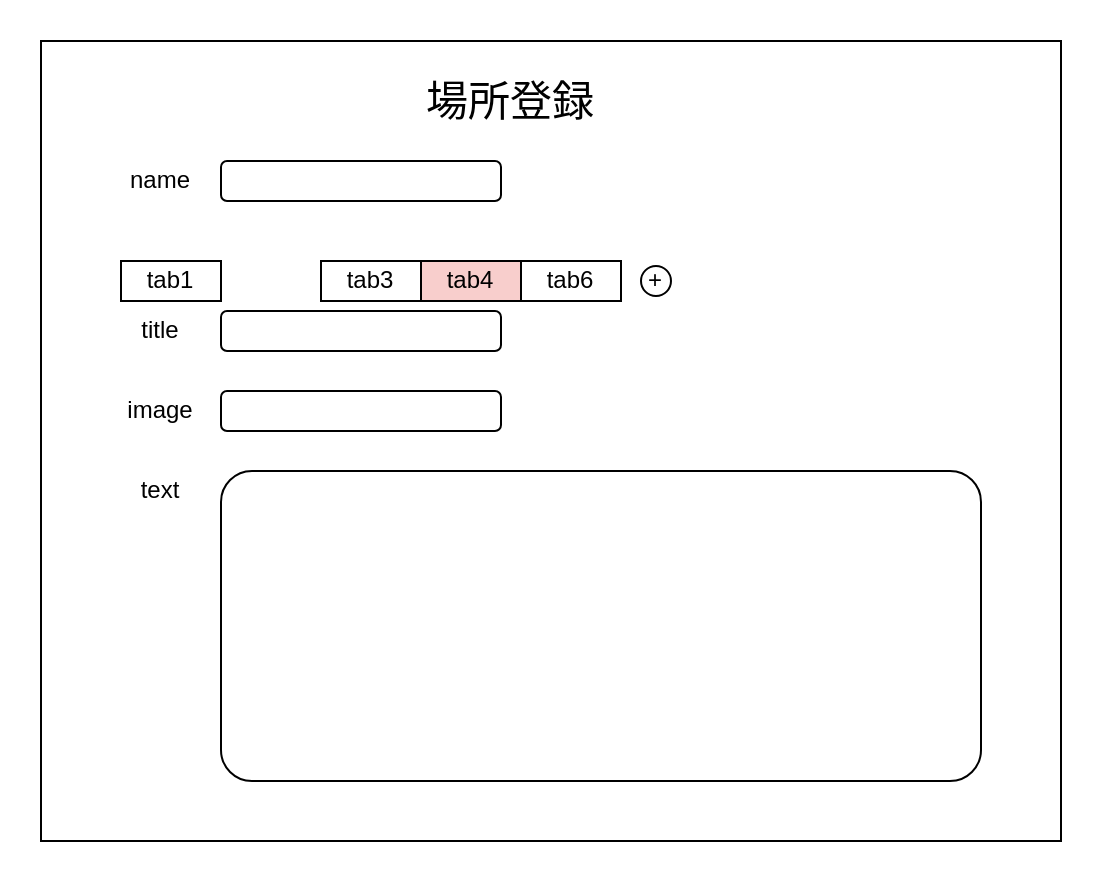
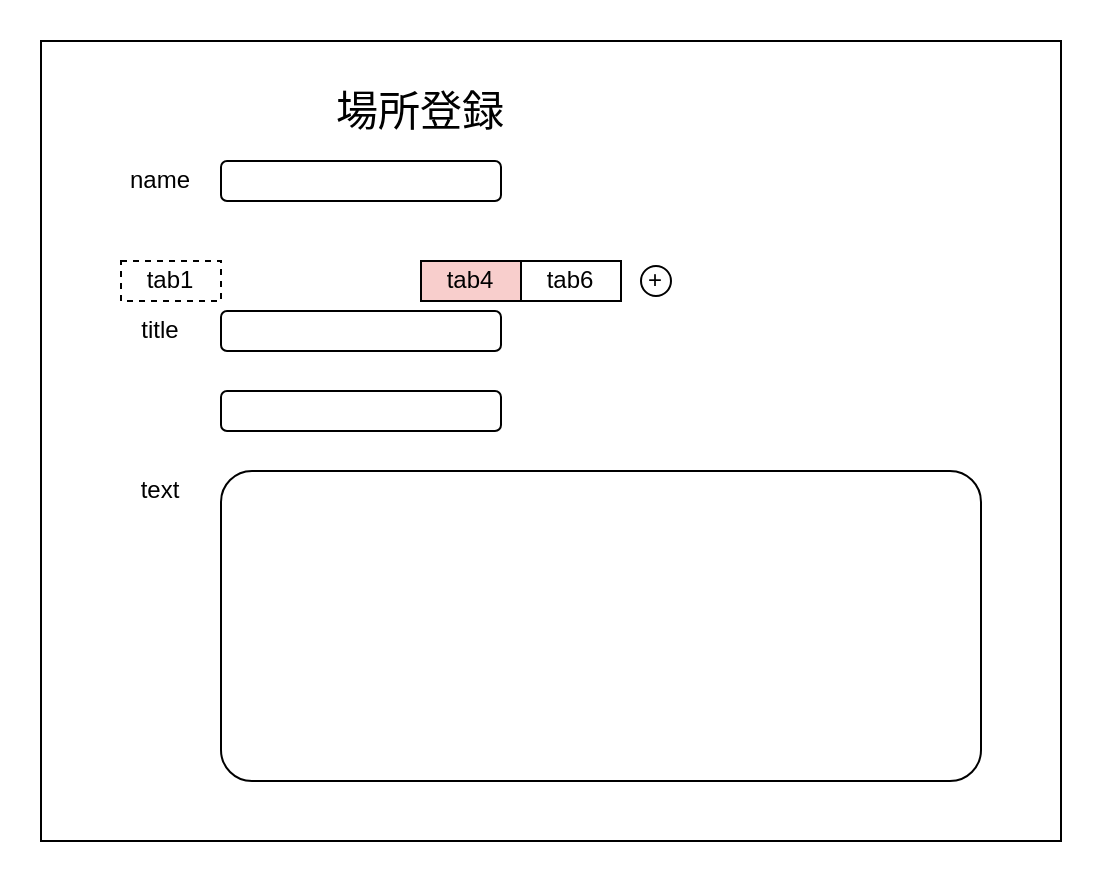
(511, 101) -> (421, 111)
(171, 281) -> (171, 281)
(371, 281) -> none
(161, 411) -> none
